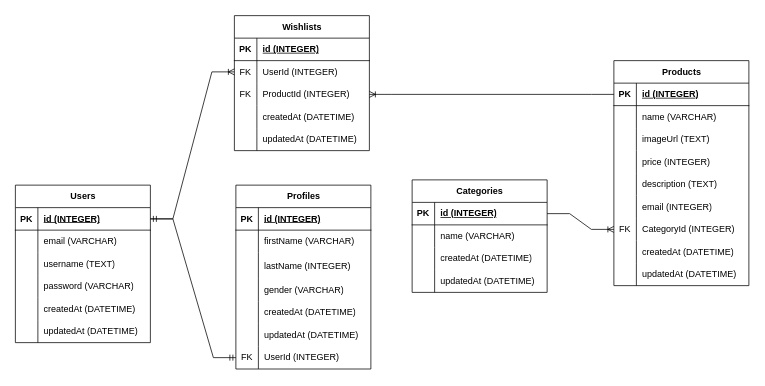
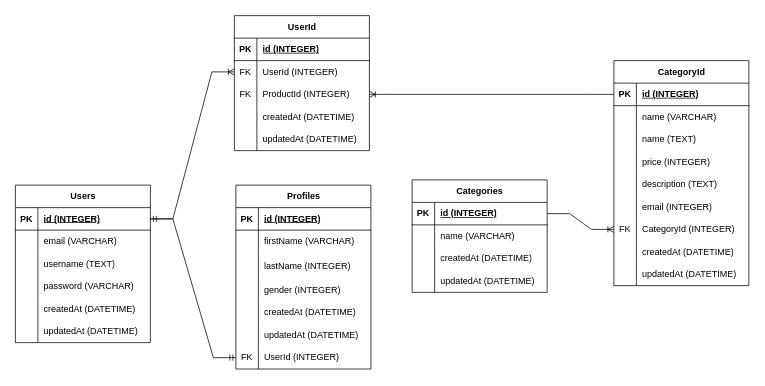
(302, 27) -> (302, 27)
(682, 72) -> (682, 72)
(677, 139) -> (669, 139)
(304, 290) -> (304, 290)
